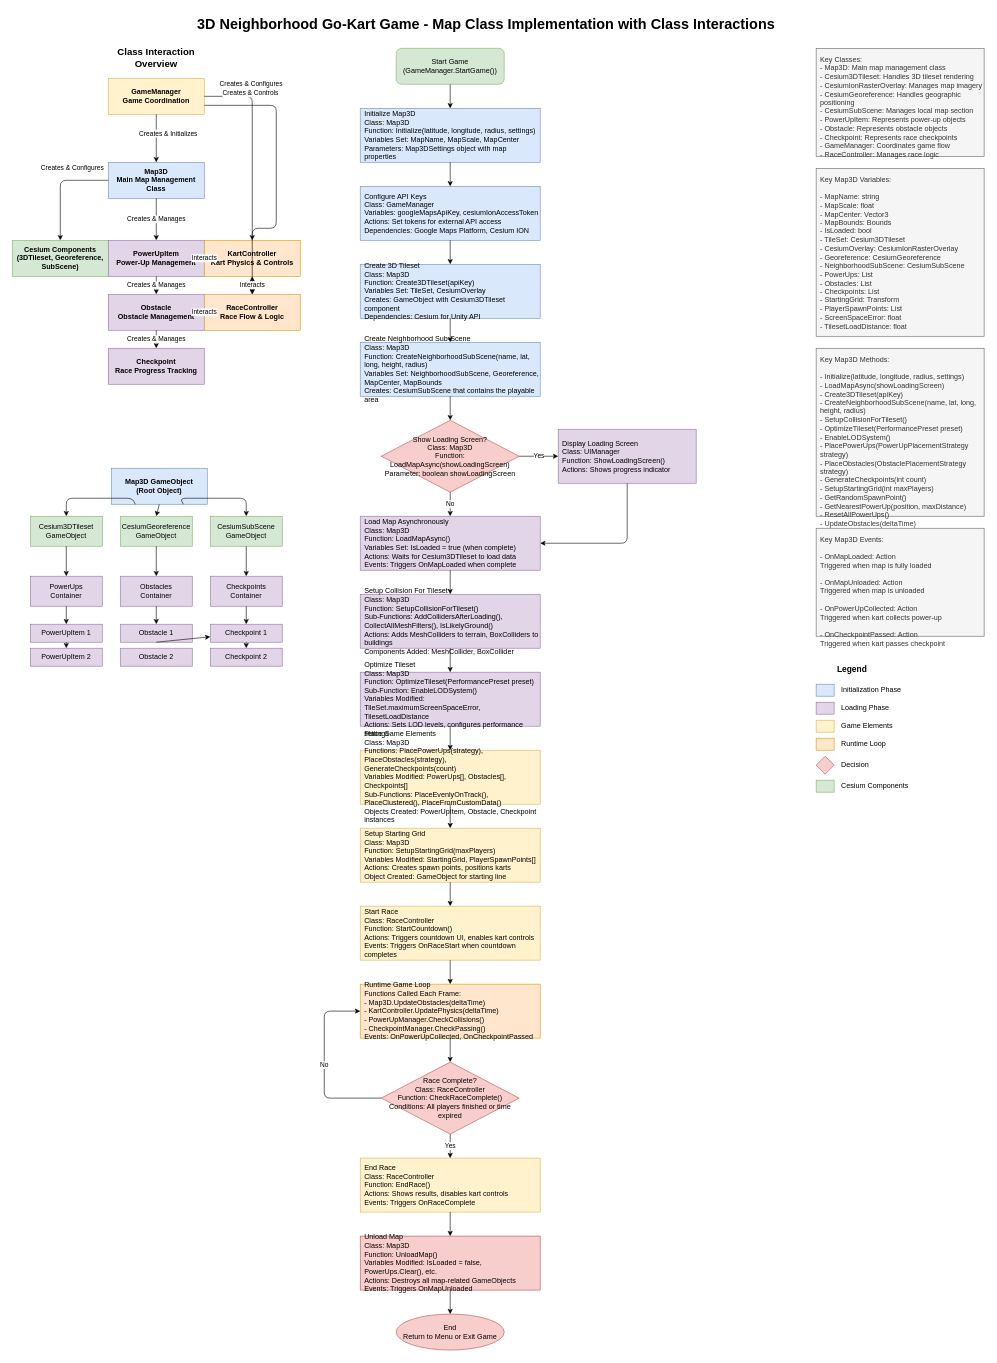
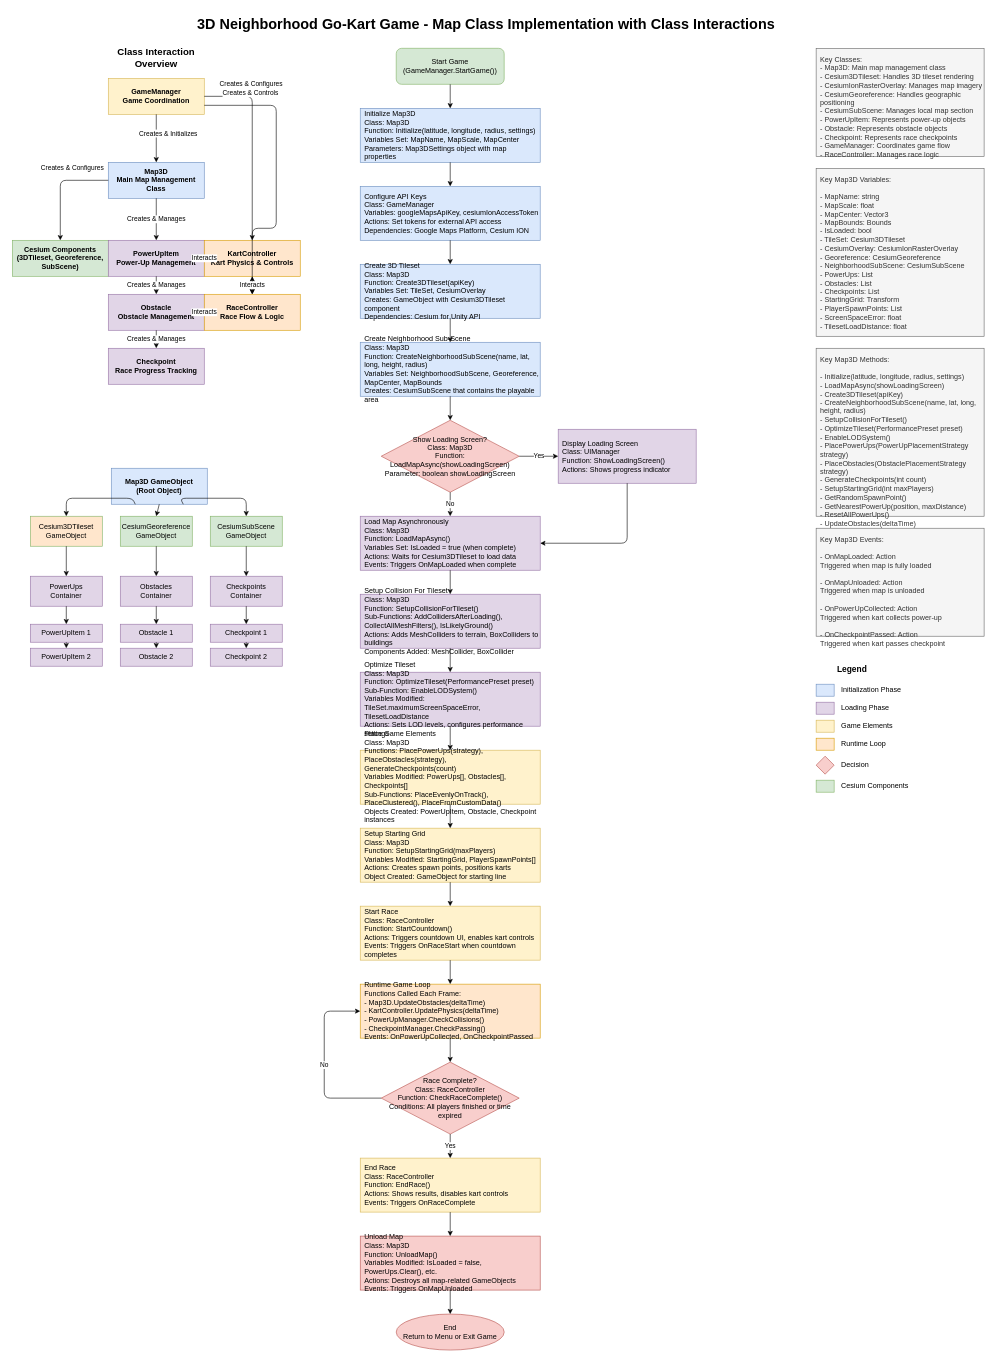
(66, 531) -> (66, 531)
(181, 640) -> (156, 643)
